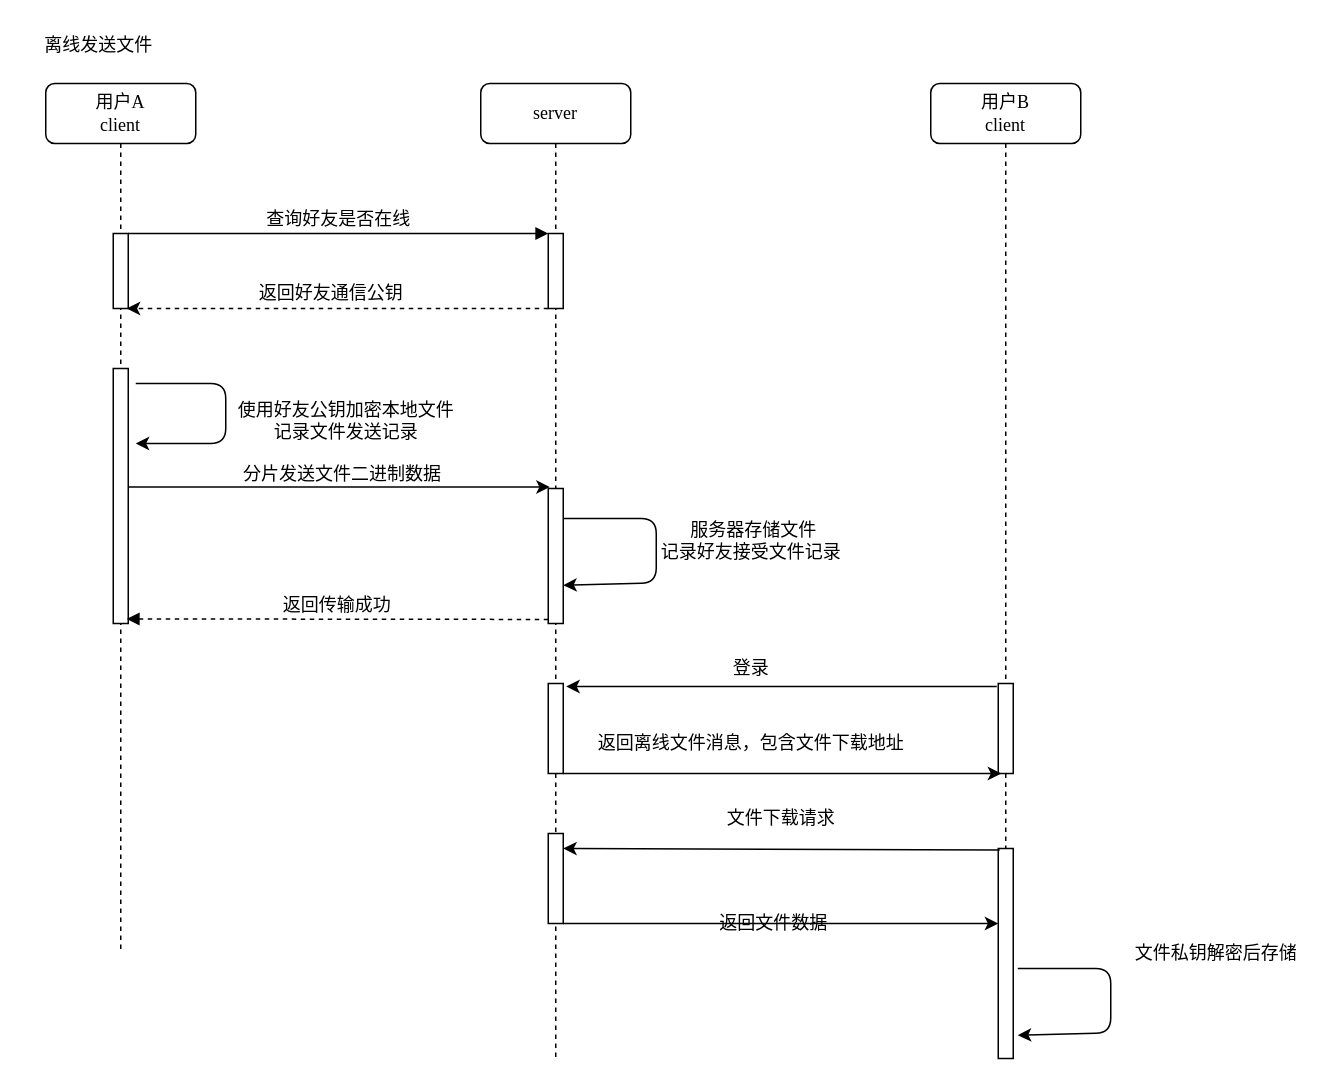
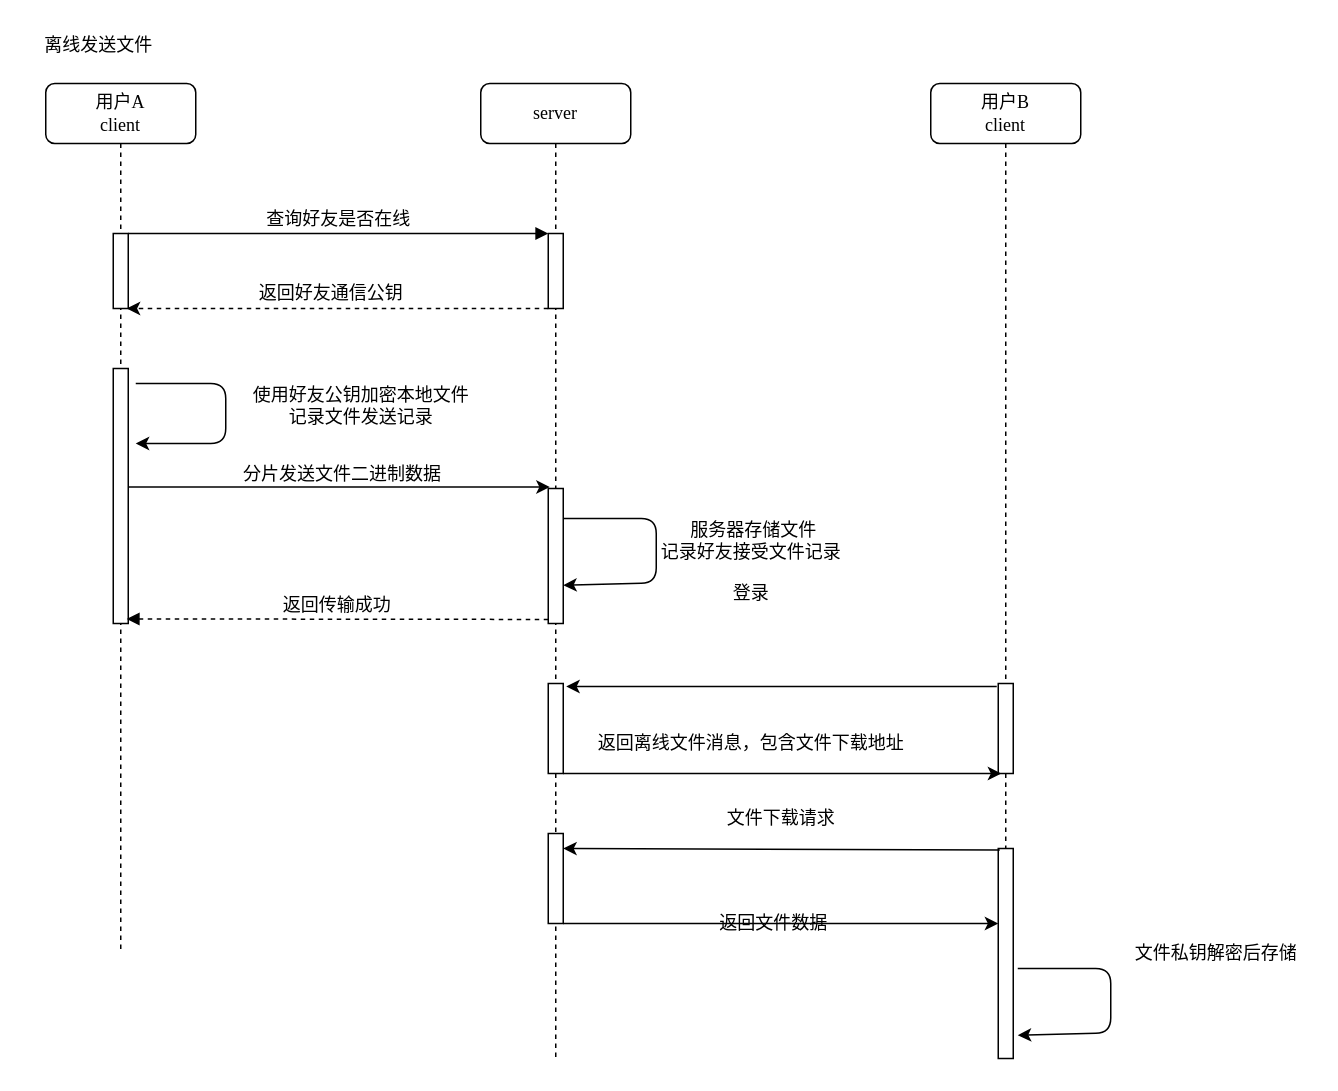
(346, 421) -> (361, 406)
(751, 668) -> (751, 593)
